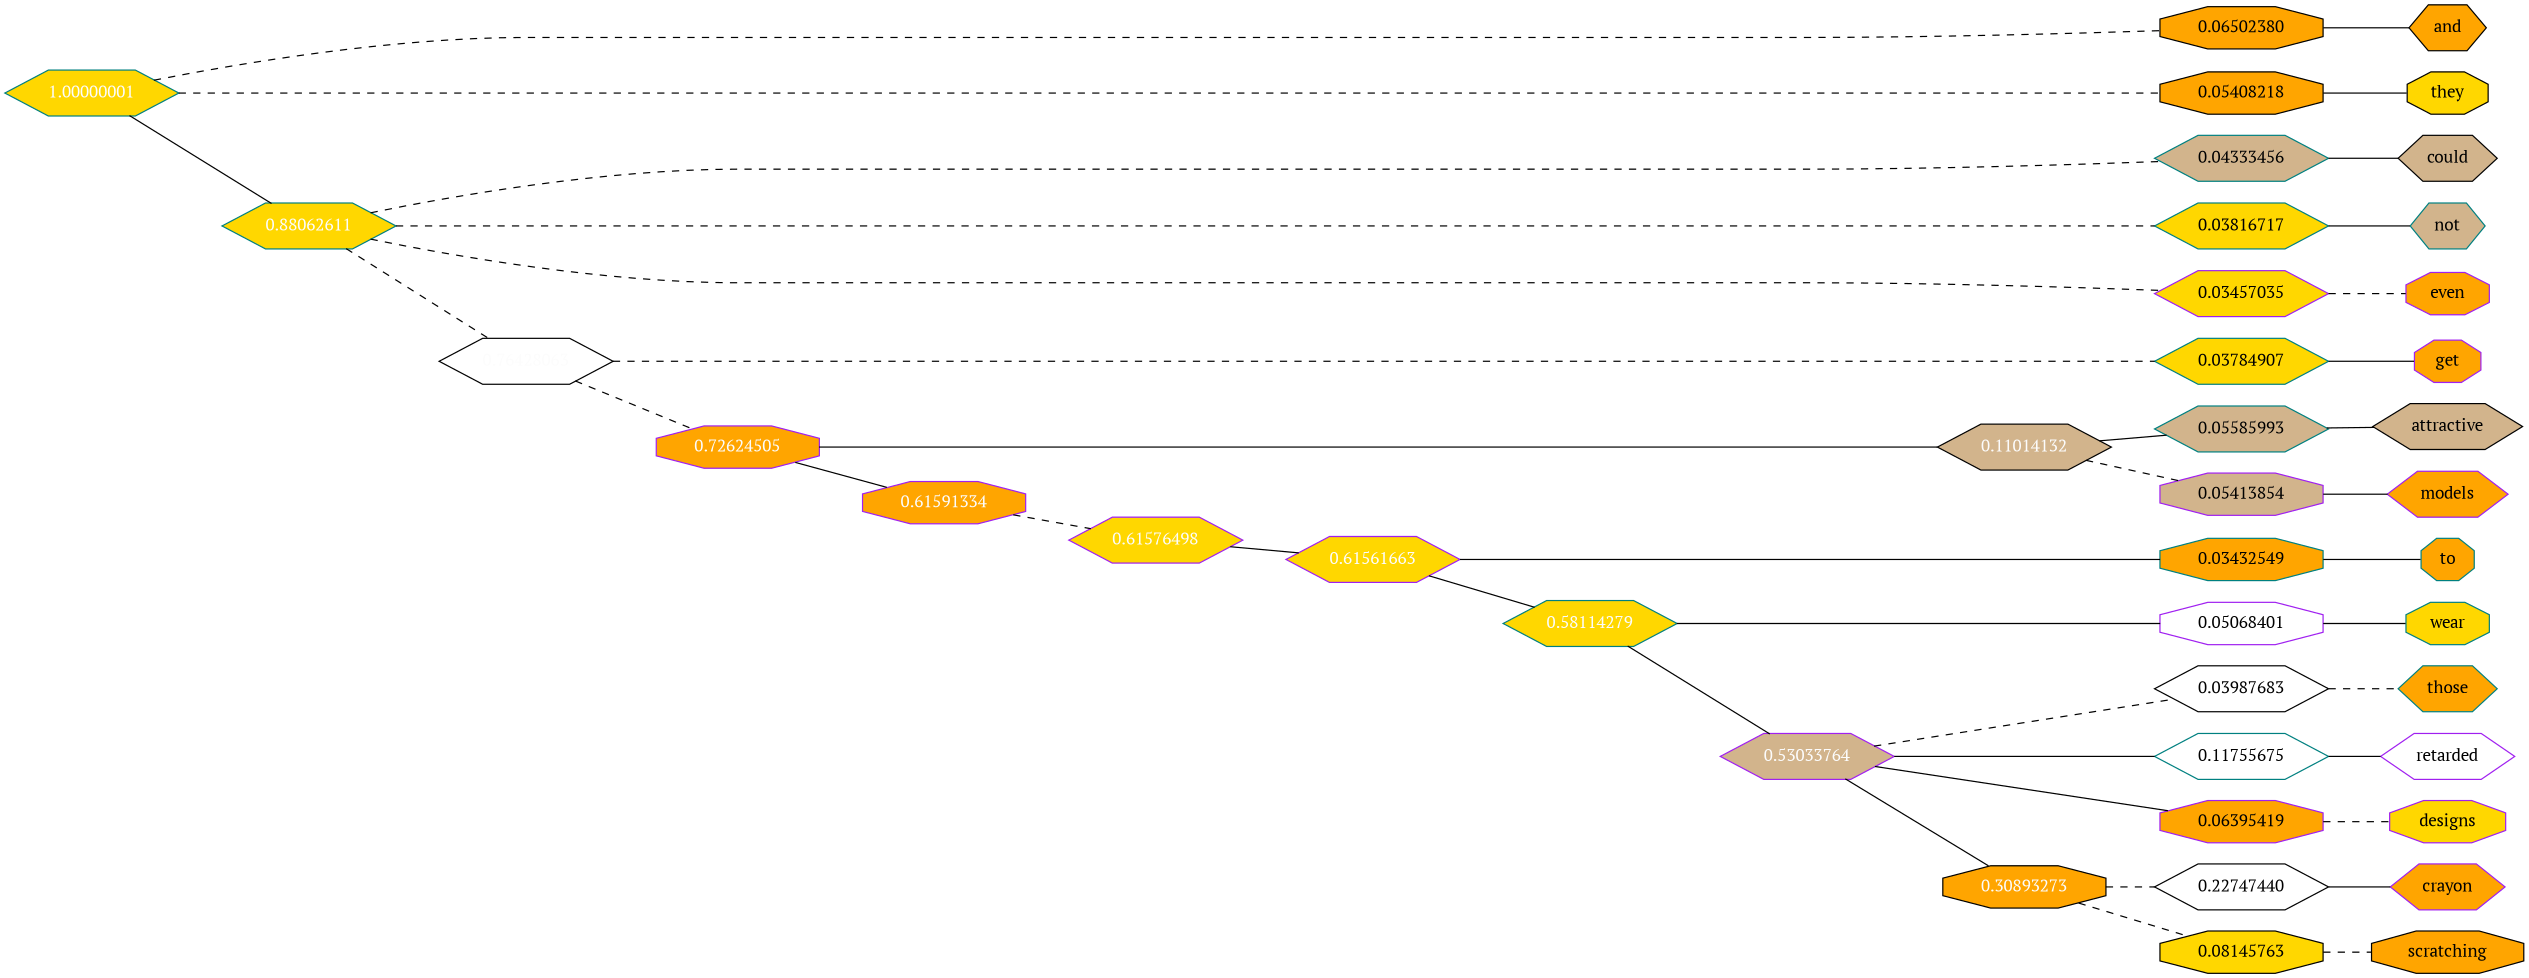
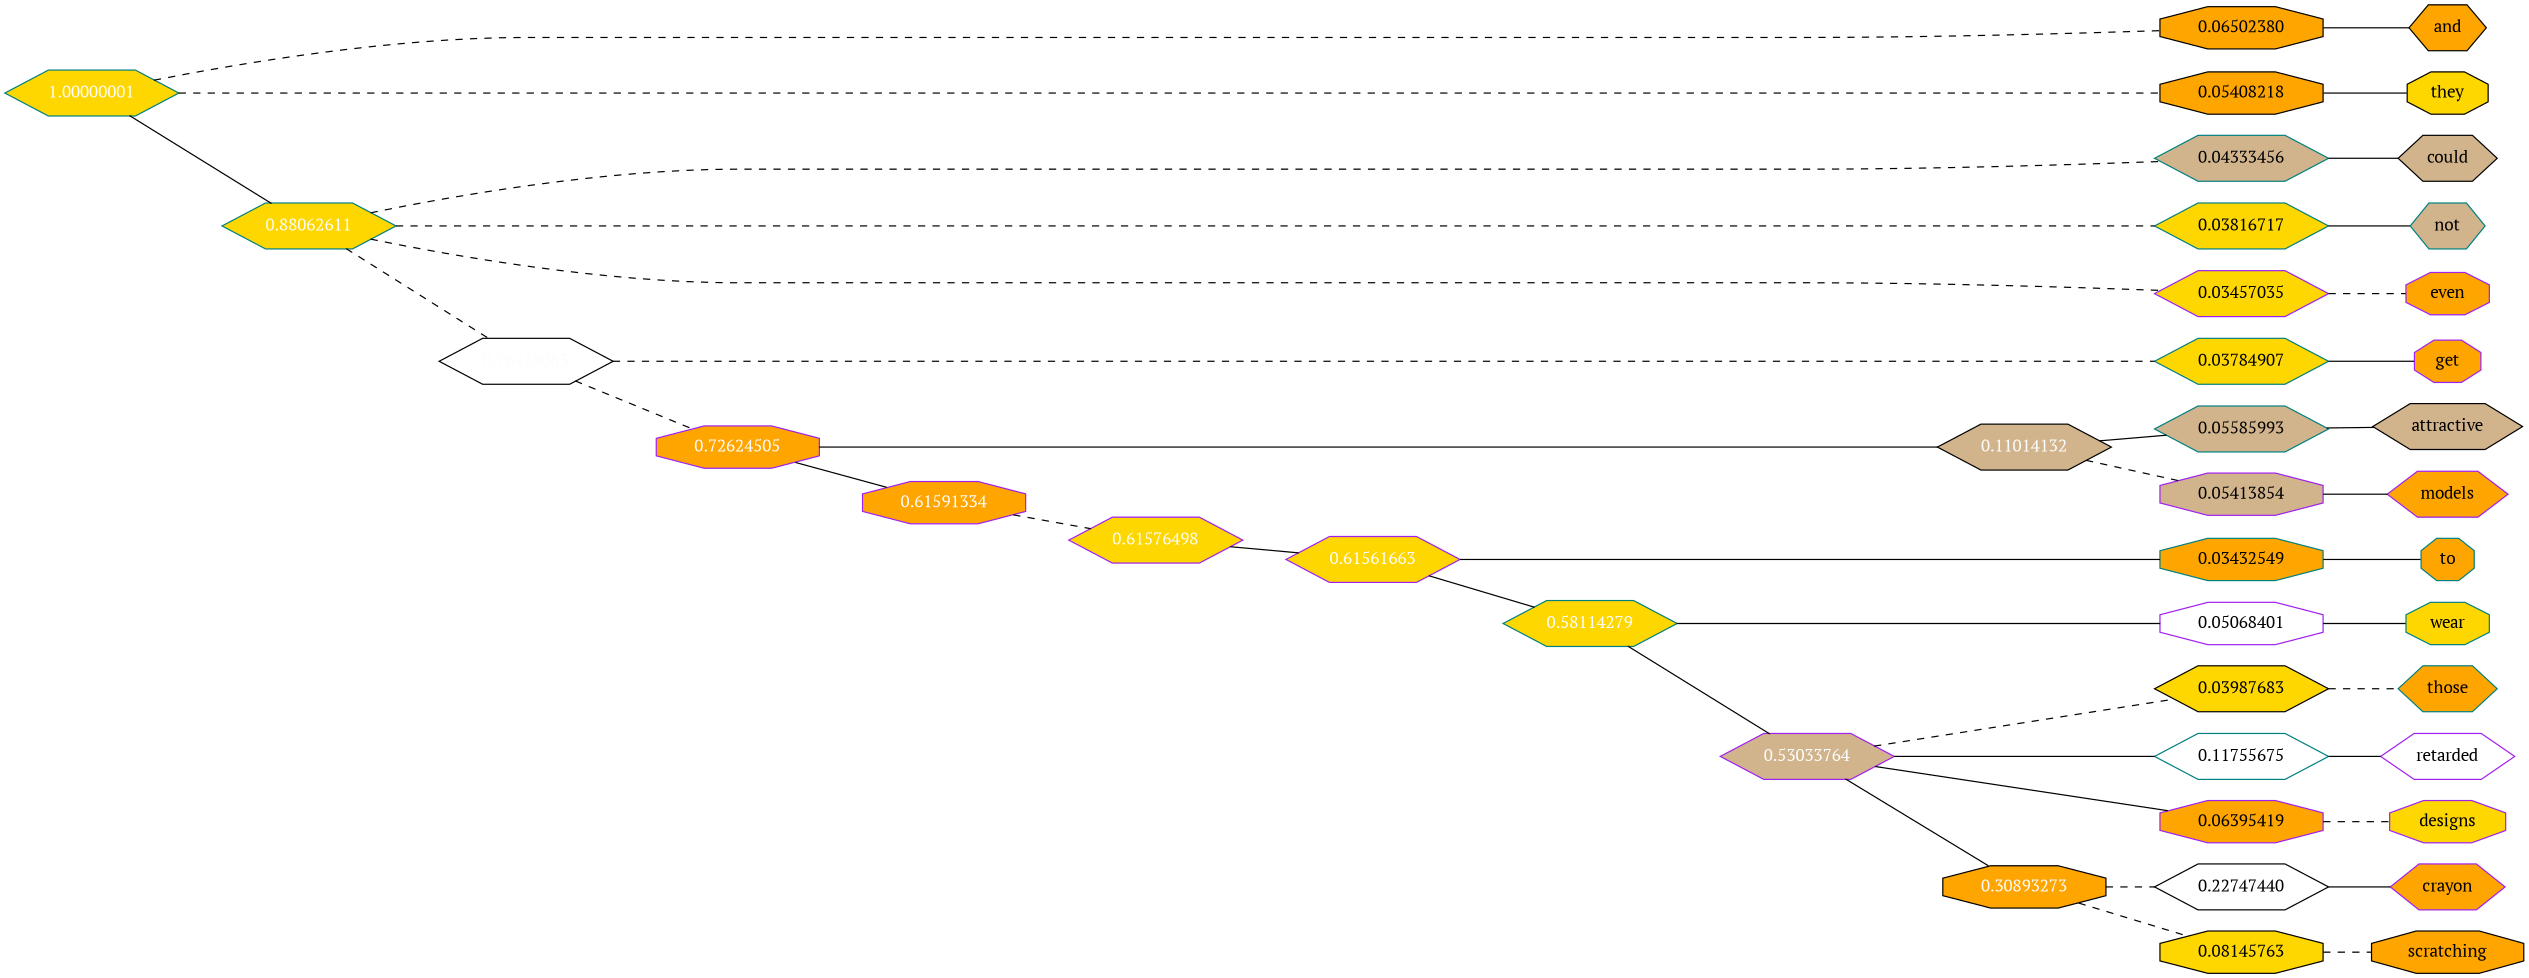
(2242, 689) -> (2242, 689)
